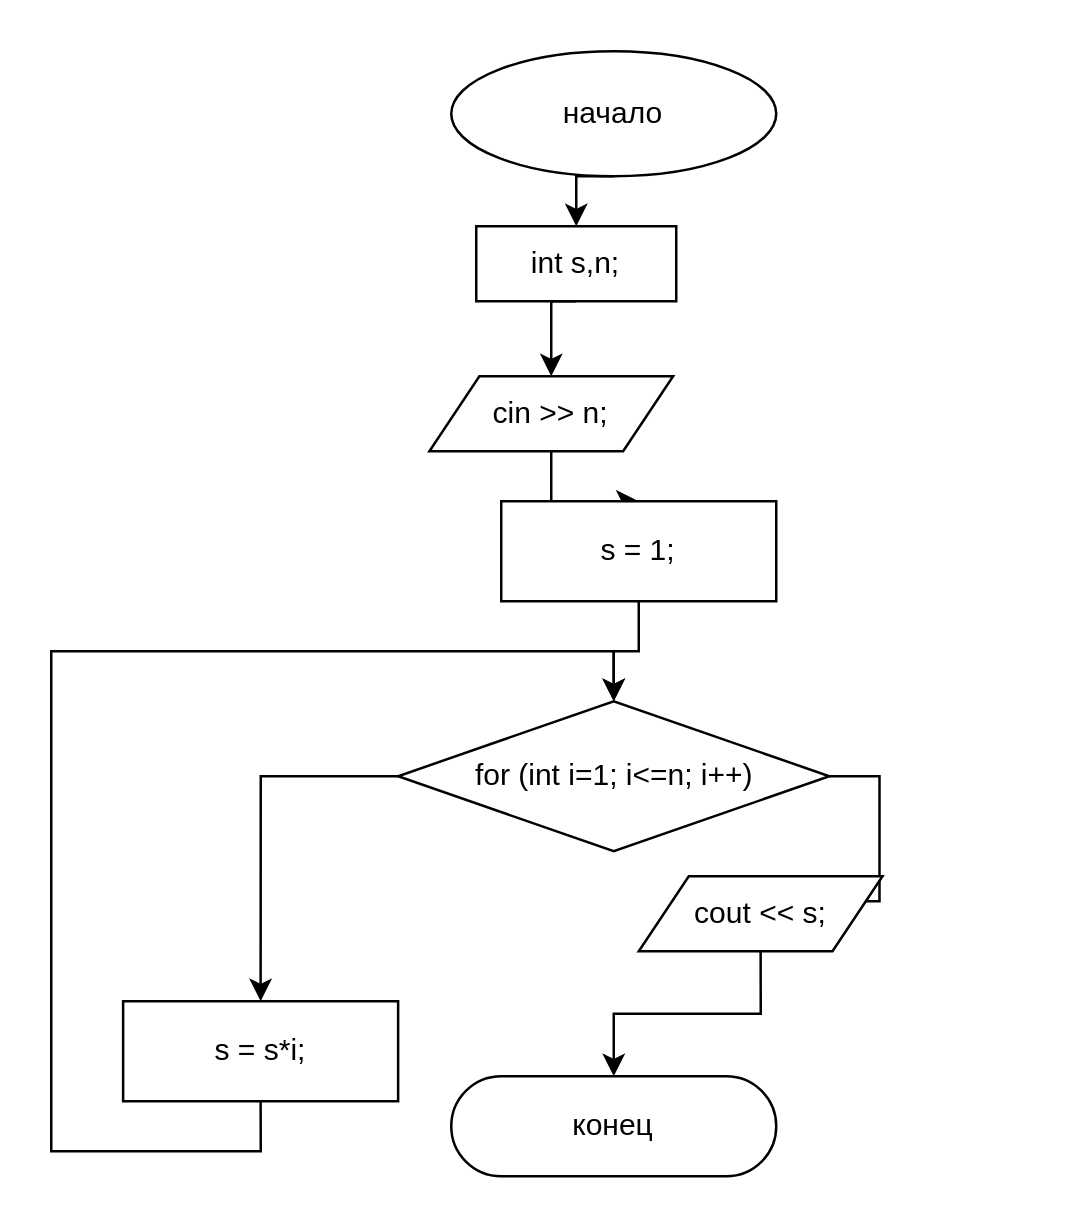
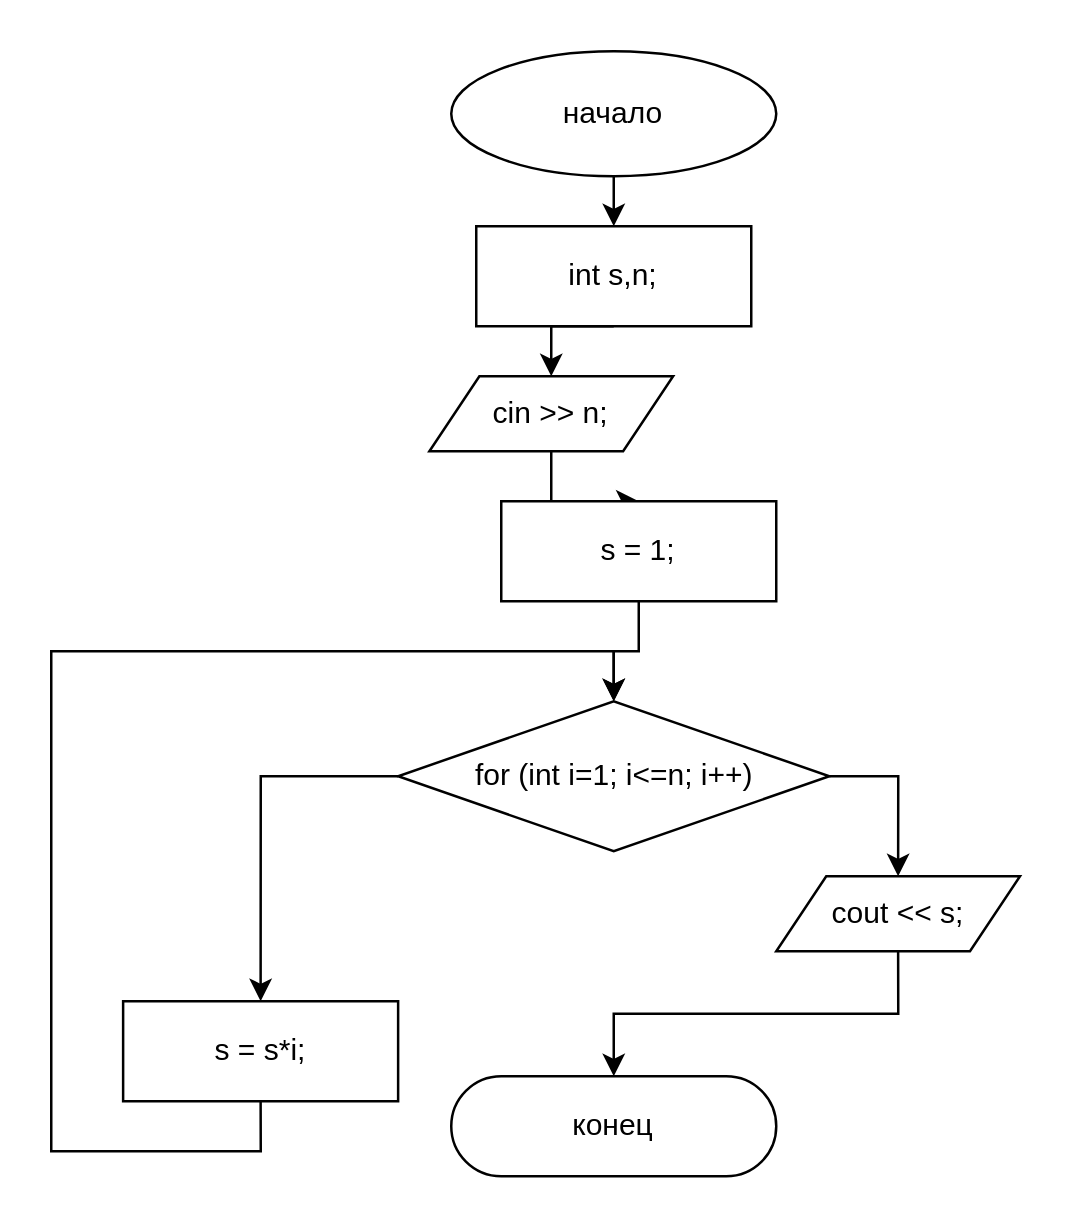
(576, 264) -> (614, 276)
(761, 914) -> (898, 914)
